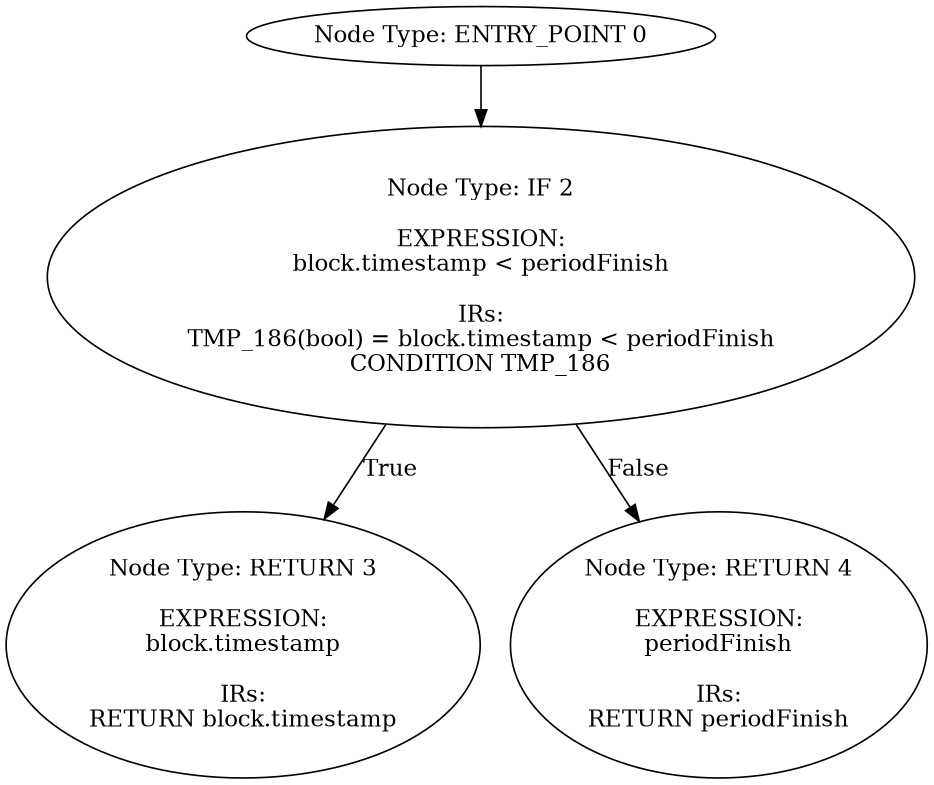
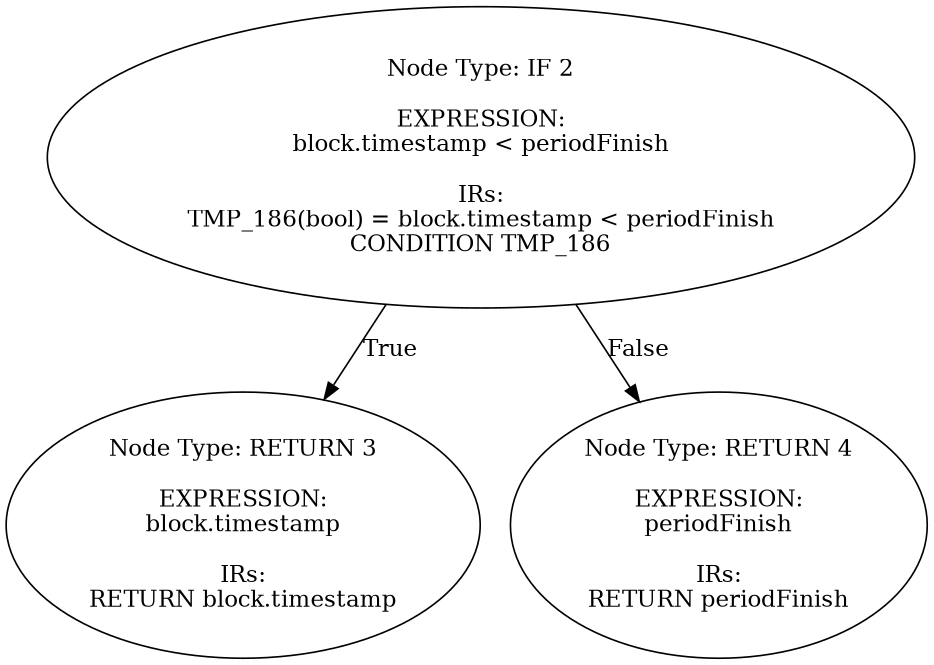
(481, 36) -> none
